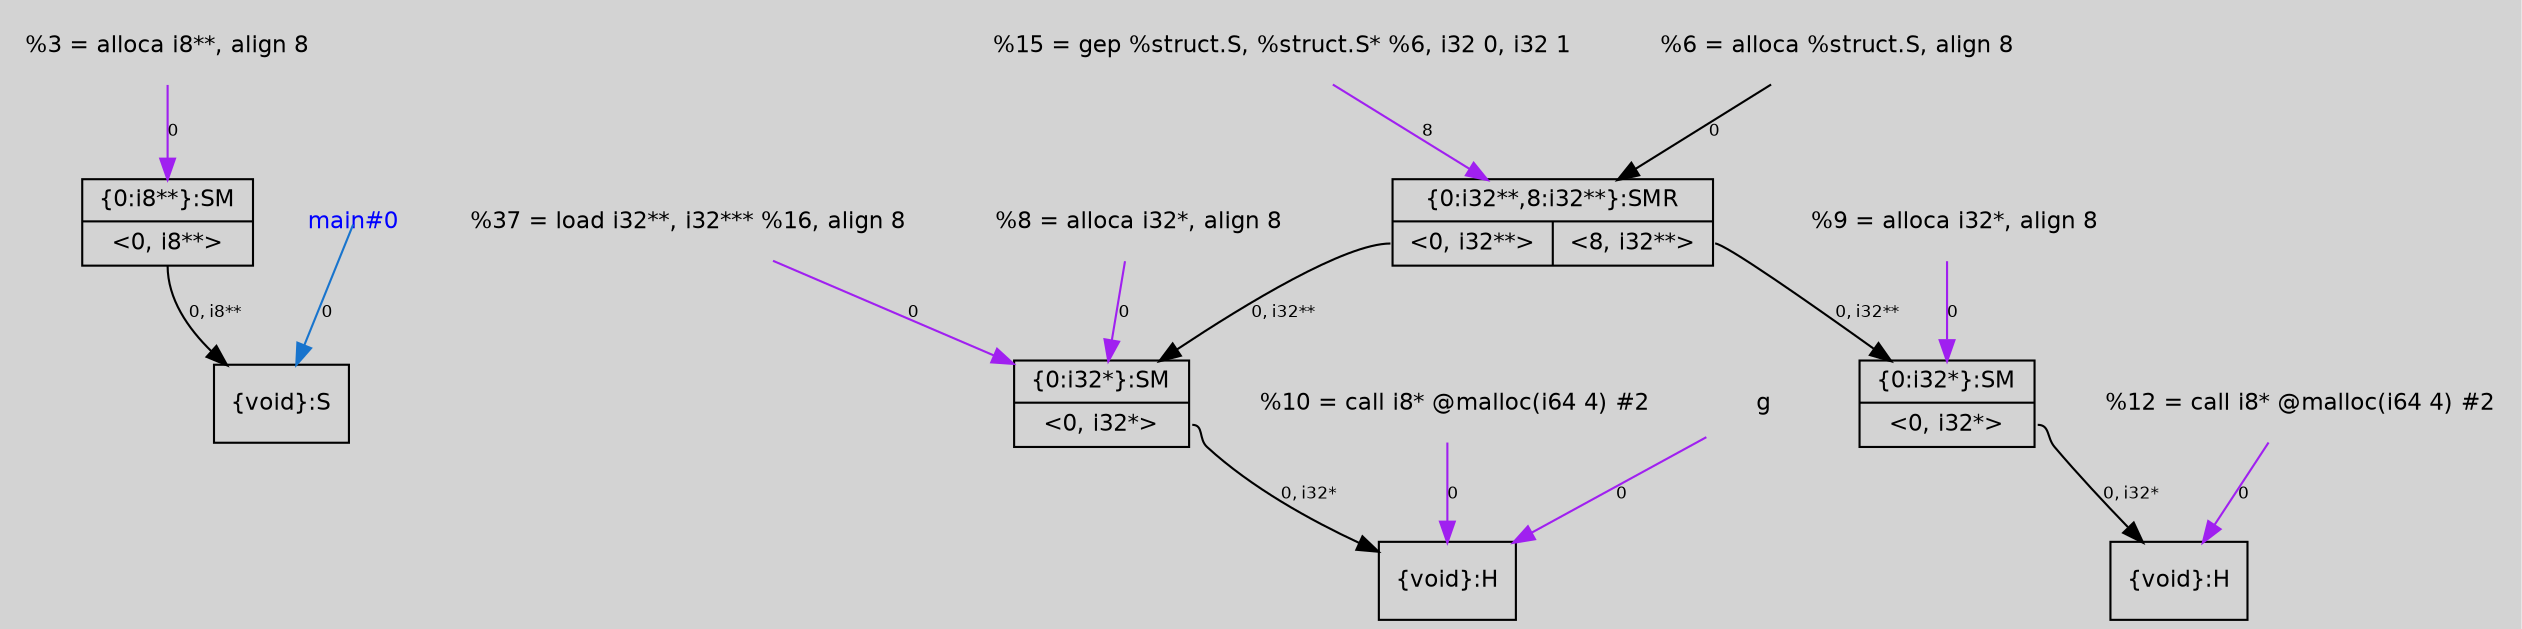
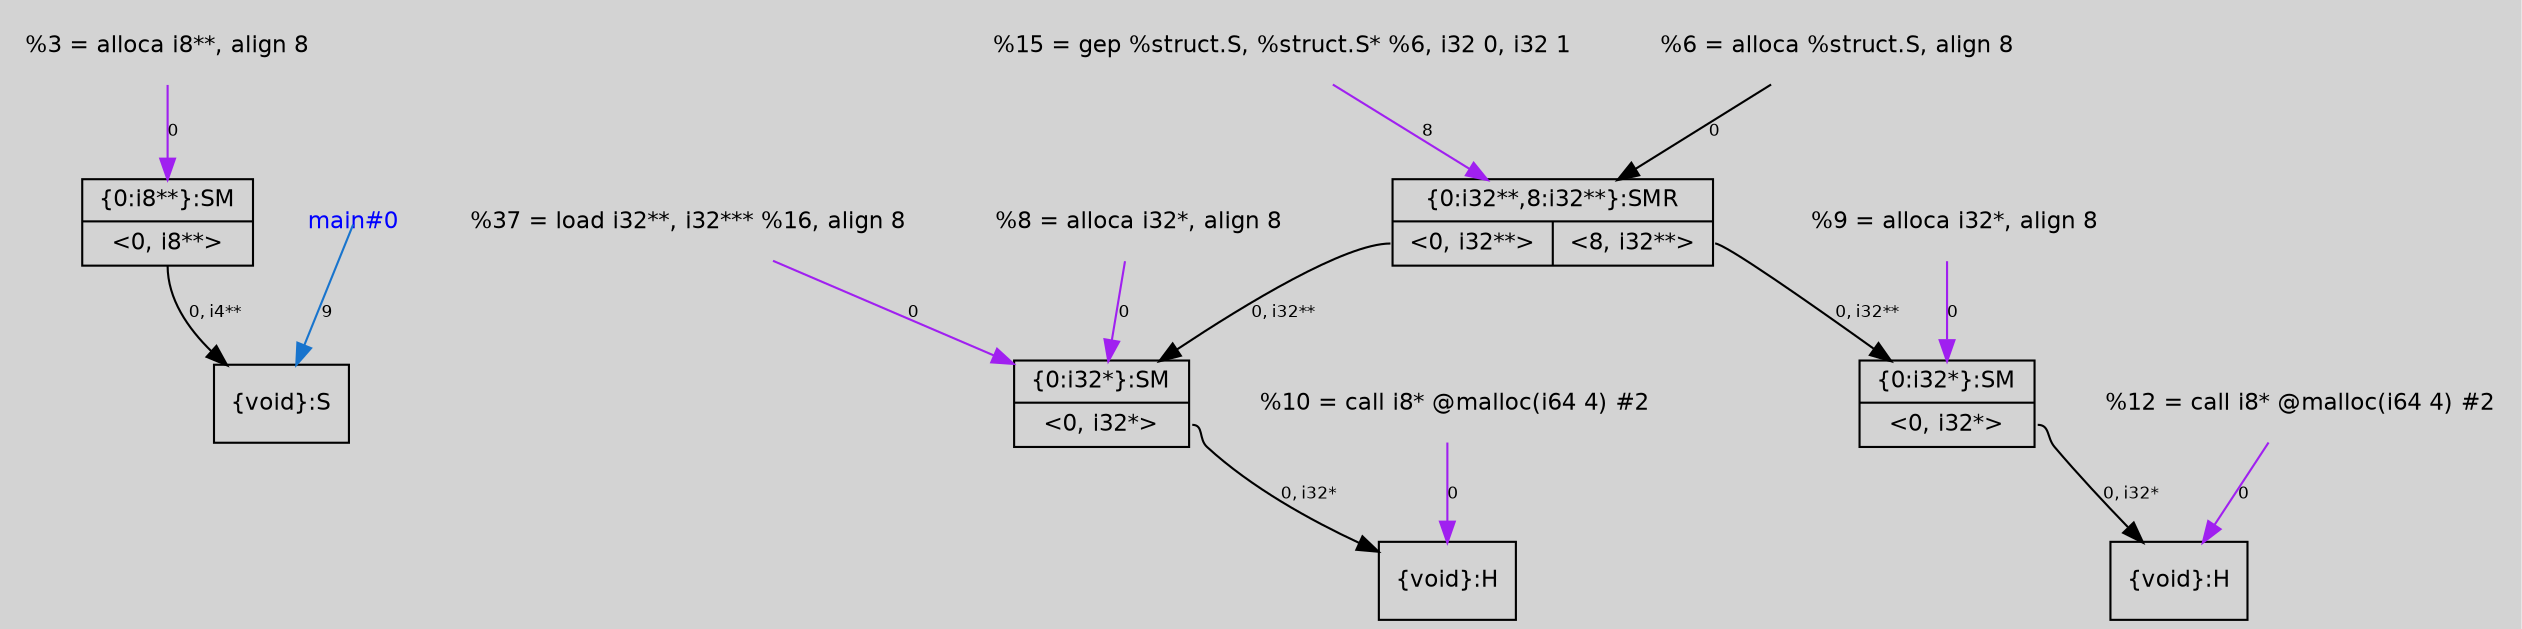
(215, 313) -> (215, 313)
(328, 313) -> (328, 313)
(1764, 404) -> none
